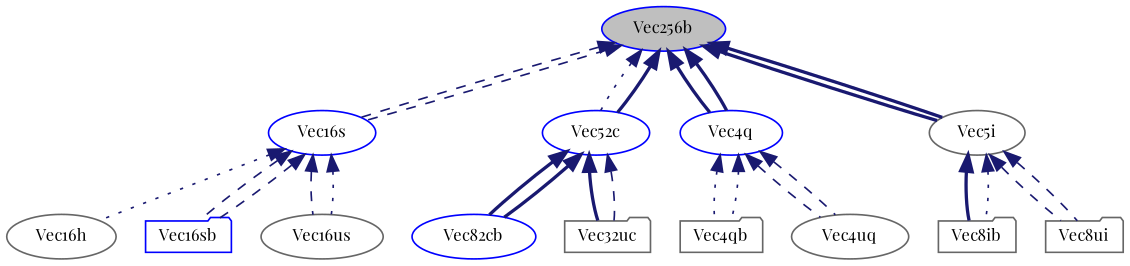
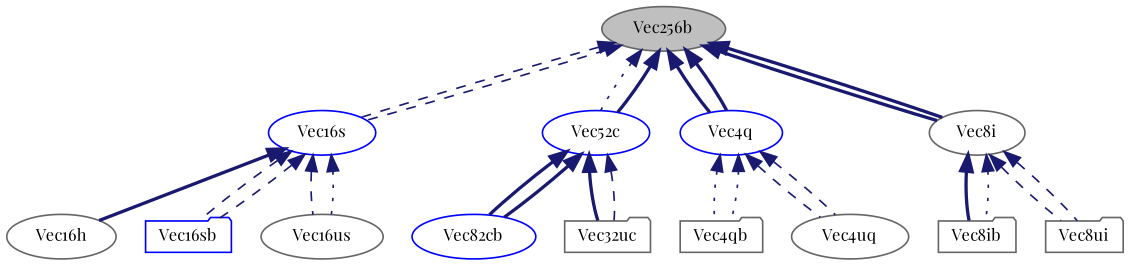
(664, 29) -> (664, 29)
(977, 133) -> (977, 133)
(184, 188) -> (184, 188)
